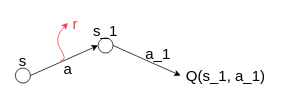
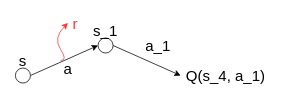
(158, 53) -> (158, 45)
(225, 75) -> (225, 75)
